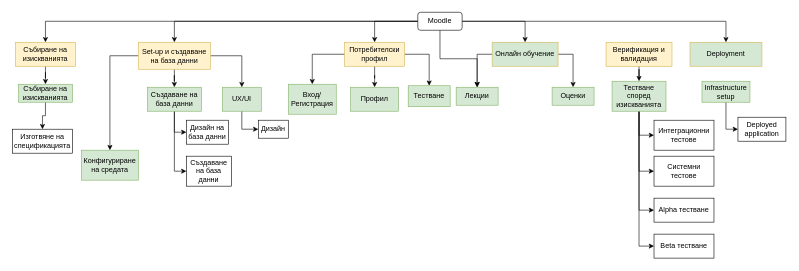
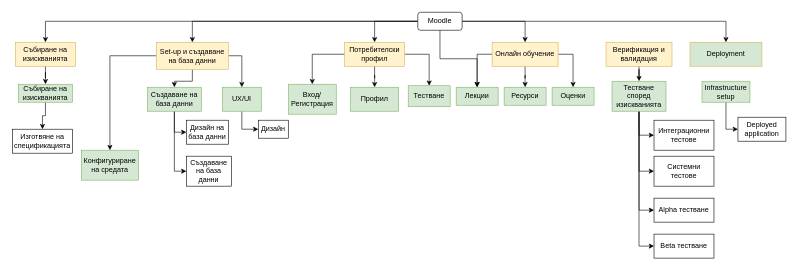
(525, 54) -> (525, 54)
(174, 56) -> (192, 56)
none -> (525, 75)
none -> (525, 96)
